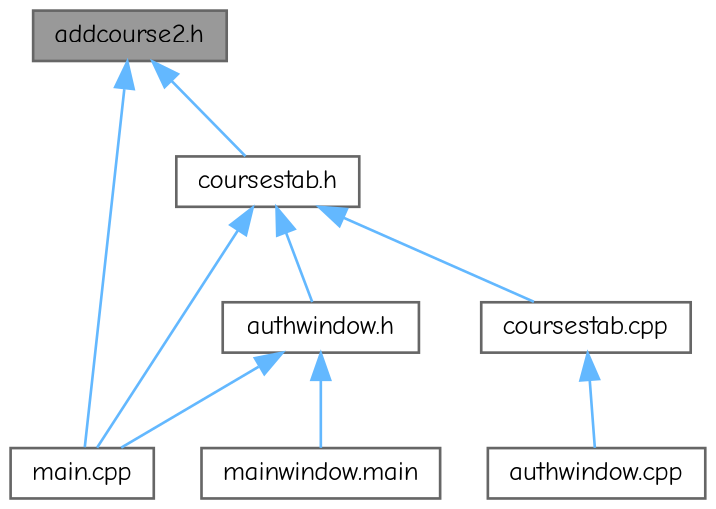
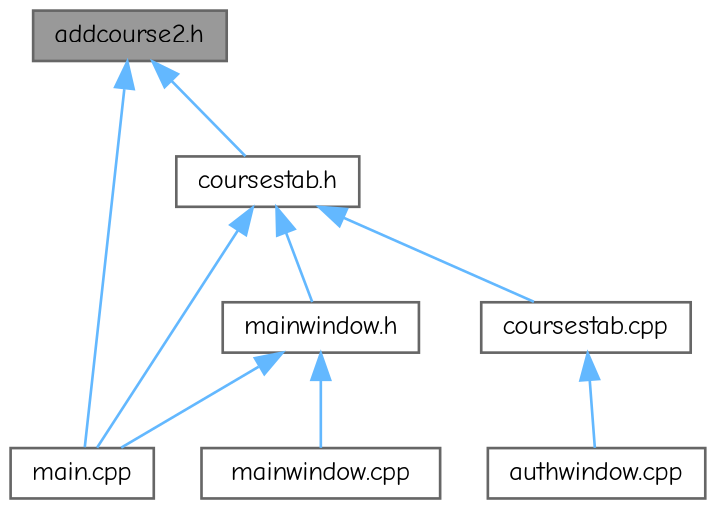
(321, 327) -> (321, 327)
(321, 473) -> (321, 473)
